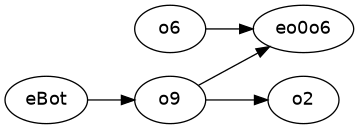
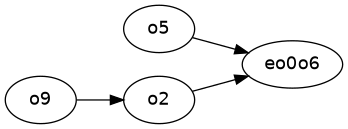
(170, 29) -> (159, 29)
(228, 69) -> (214, 85)
(46, 100) -> none
